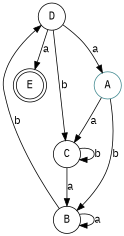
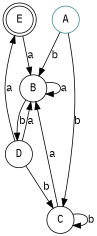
(84, 43) -> (26, 125)
none -> (26, 52)
(94, 121) -> (77, 121)
